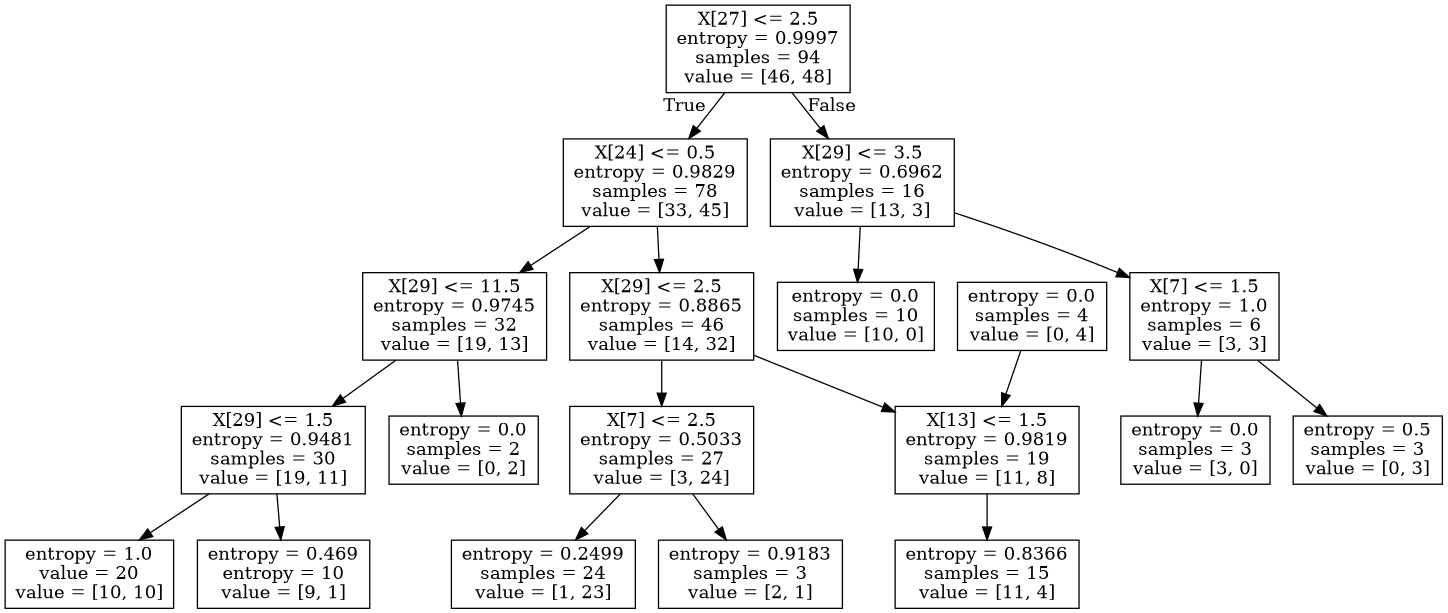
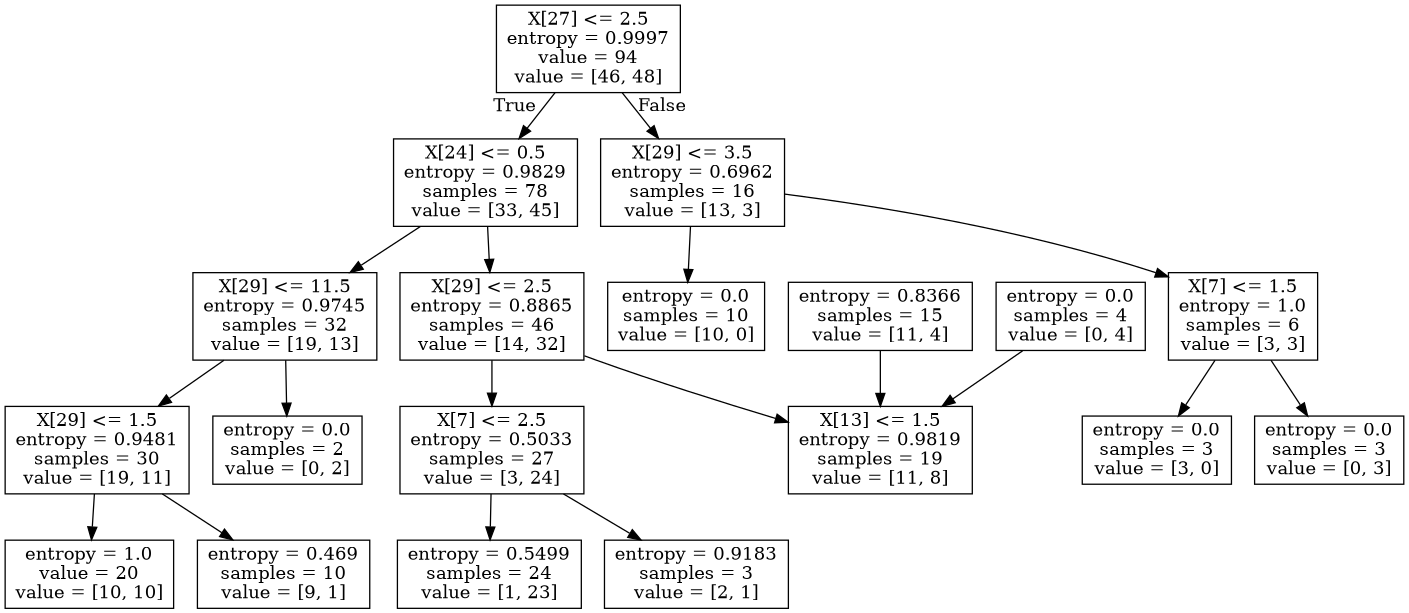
(758, 49) -> (588, 49)
(1368, 450) -> (1329, 450)
(987, 510) -> (880, 372)
(284, 574) -> (284, 574)
(543, 574) -> (489, 574)
